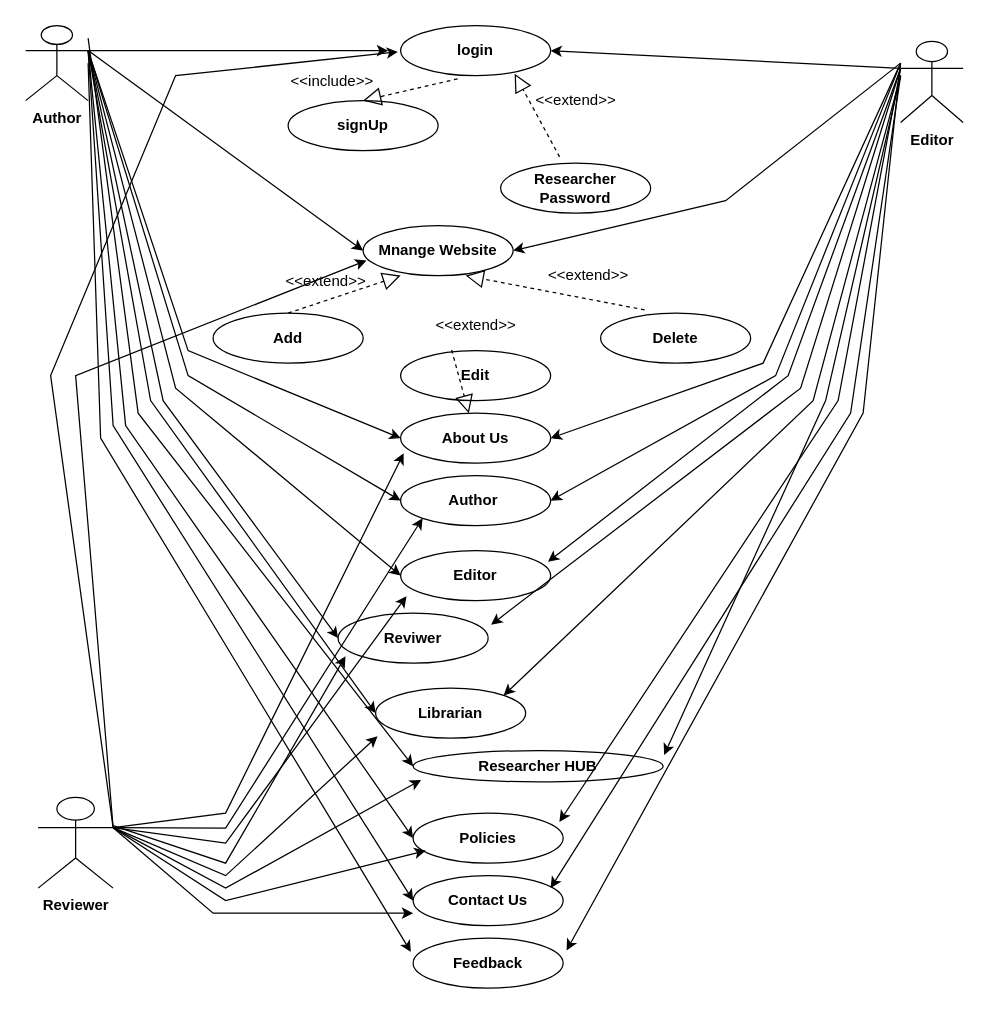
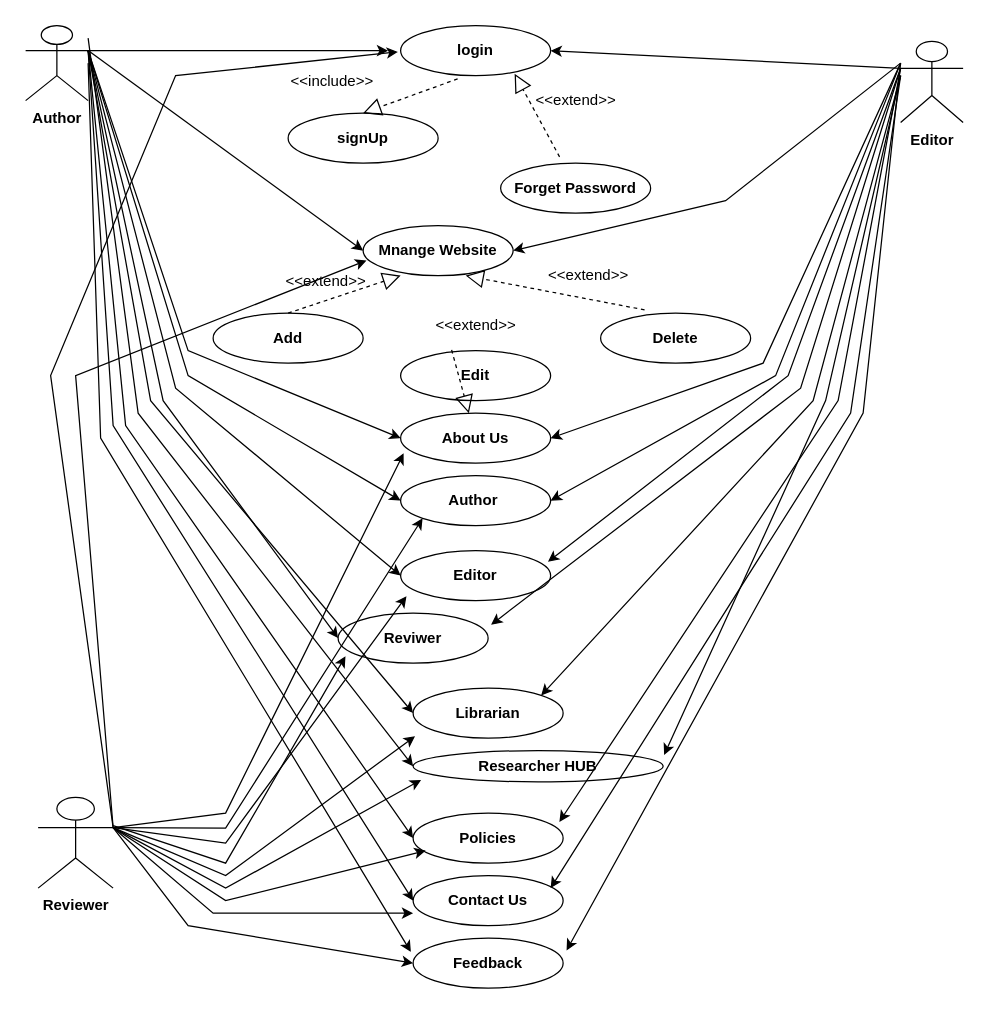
(363, 126) -> (363, 138)
(576, 188) -> (576, 188)
(451, 713) -> (488, 713)
none -> (240, 934)
